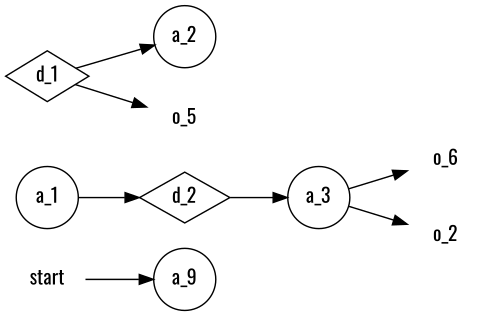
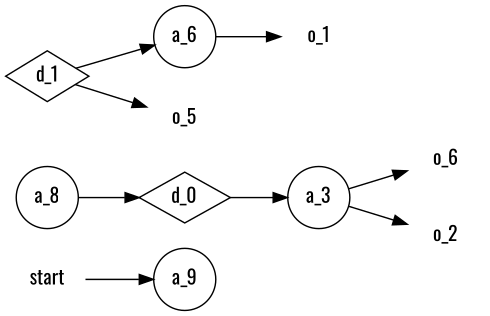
(185, 37) -> (185, 37)
none -> (319, 37)
(47, 198) -> (47, 198)
(185, 198) -> (185, 198)
